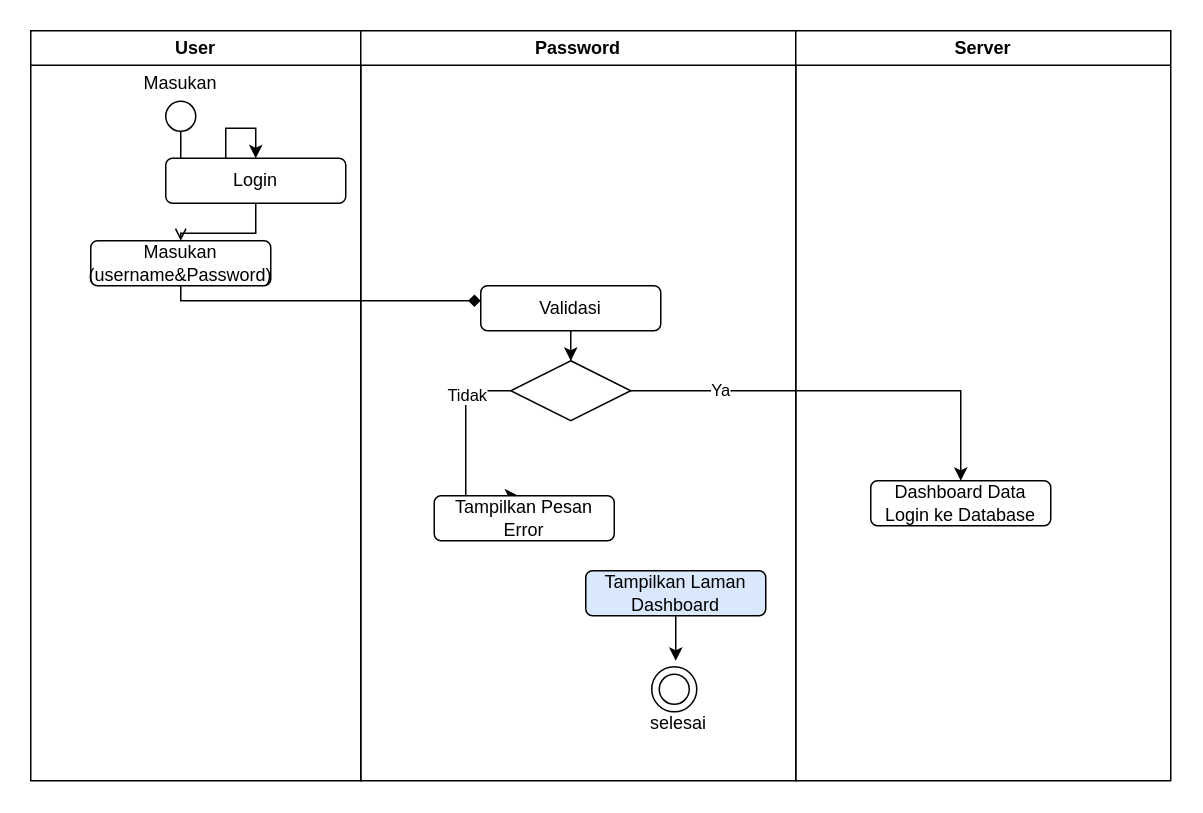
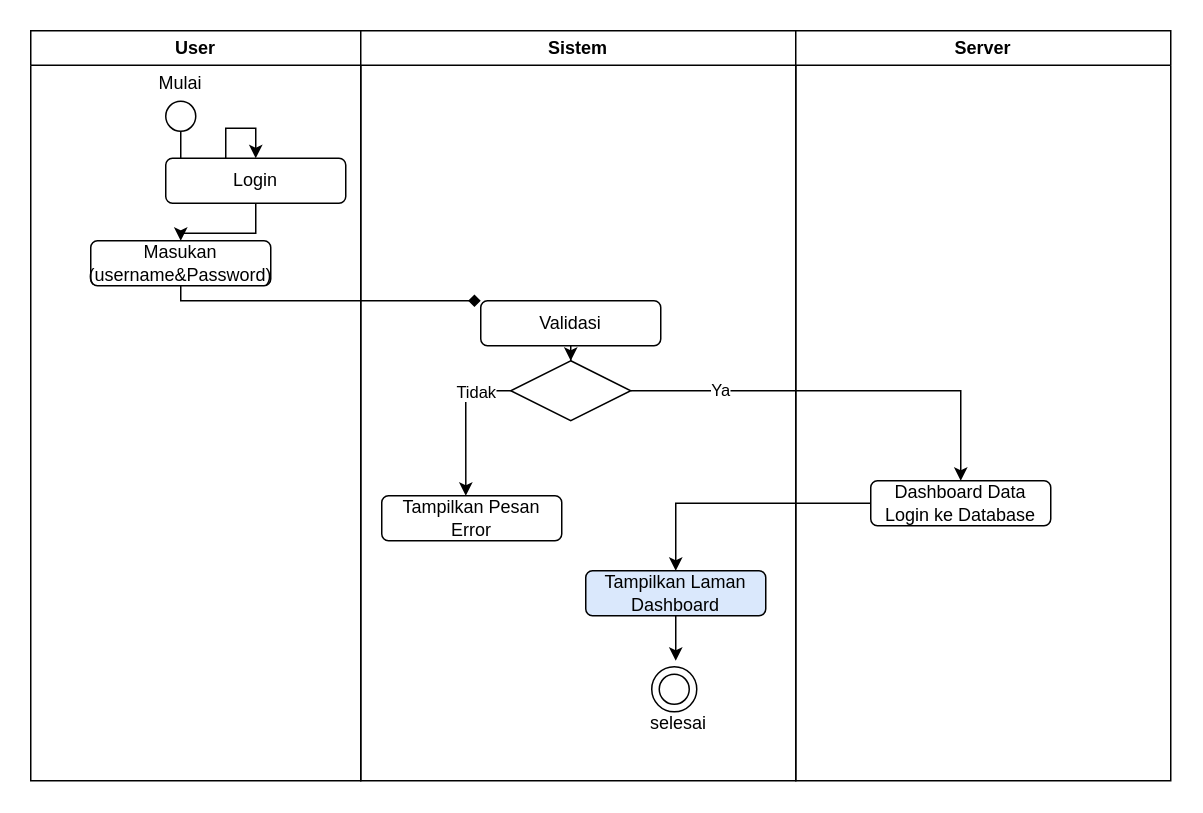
(578, 49) -> (578, 49)
(181, 83) -> (181, 83)
(182, 233) -> (182, 233)
(571, 308) -> (571, 323)
none -> (745, 503)
(524, 518) -> (472, 518)
